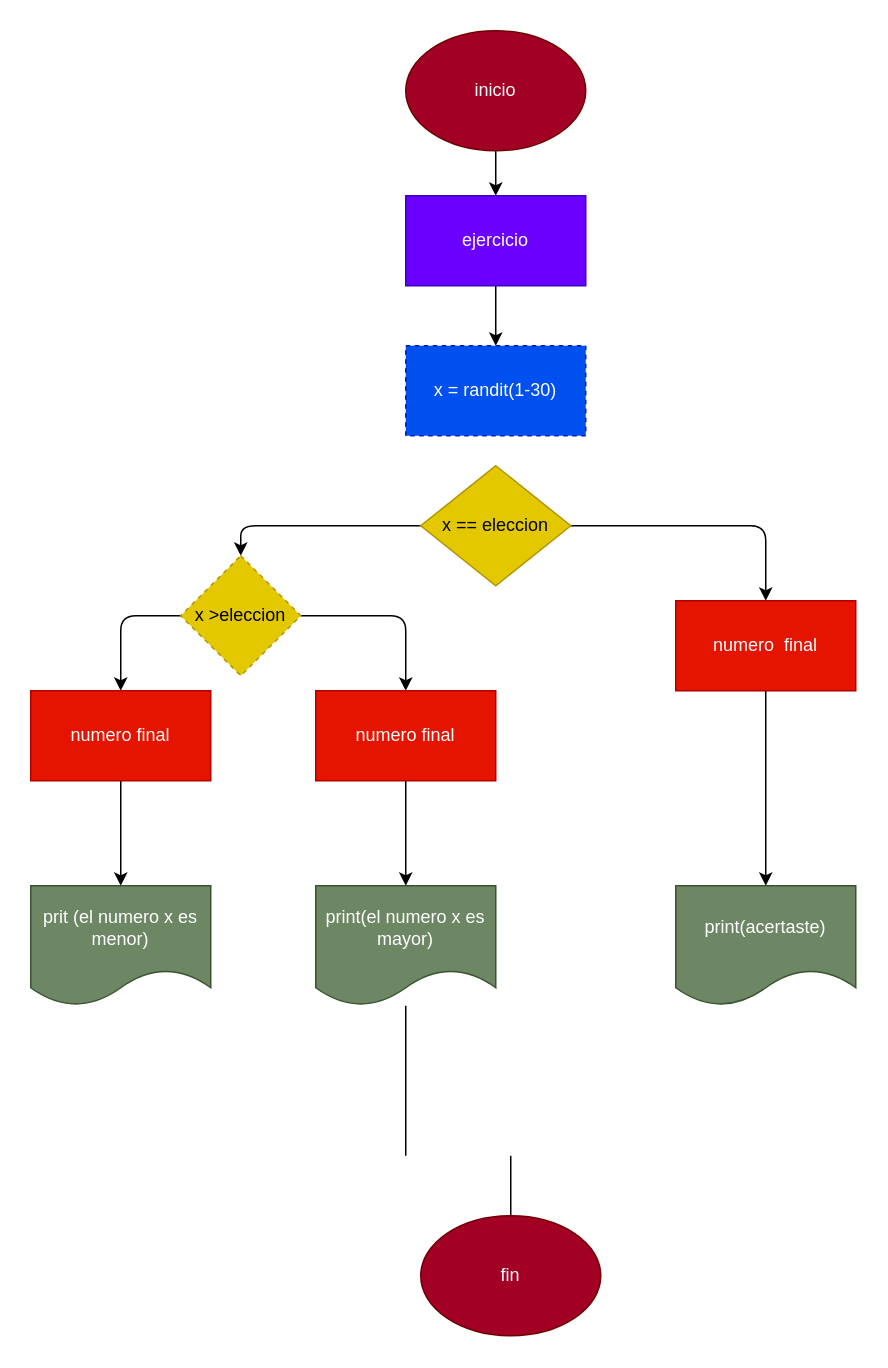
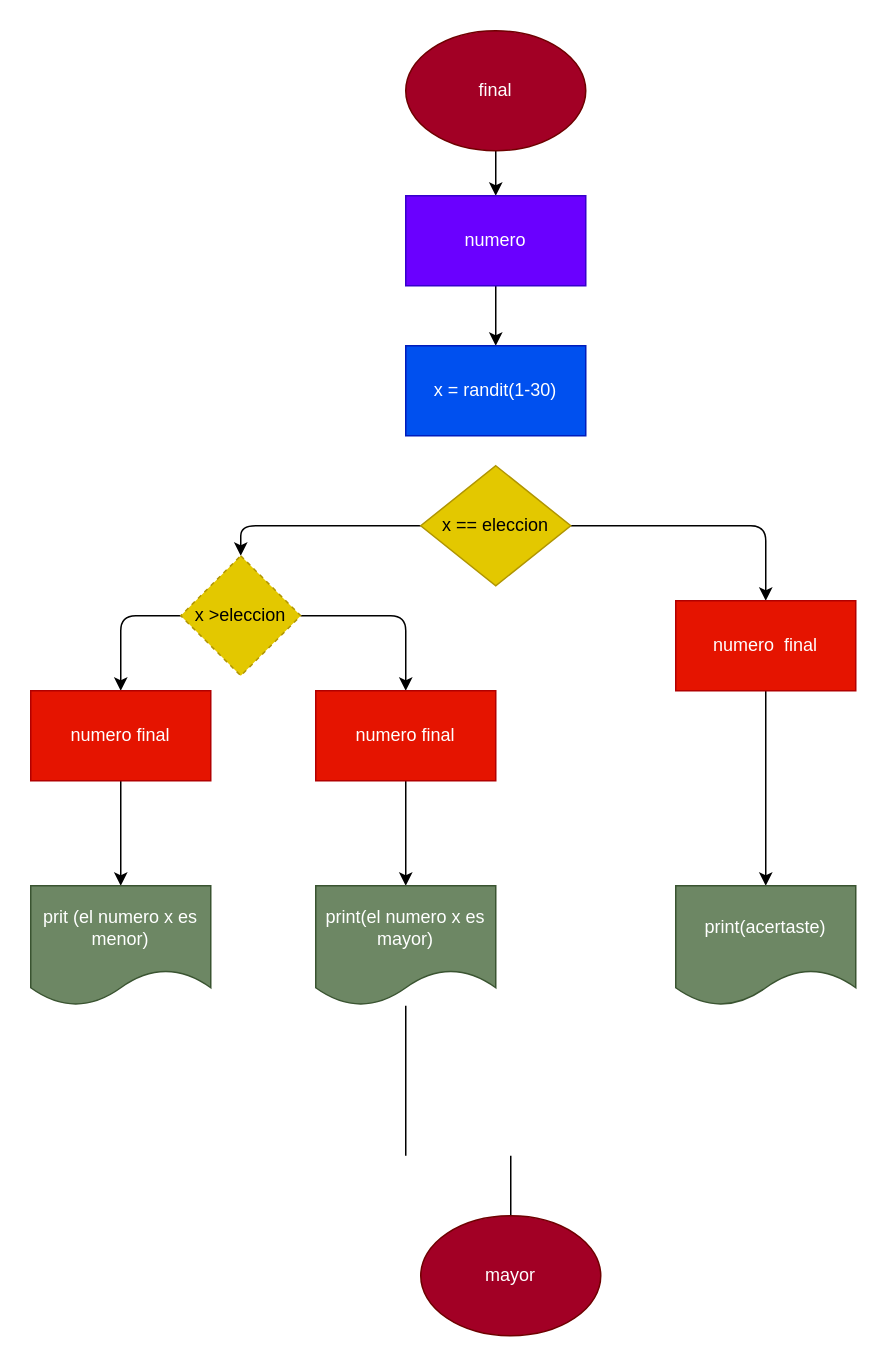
(496, 91) -> (496, 91)
(496, 241) -> (496, 241)
(496, 391) -> (496, 391)
(511, 1276) -> (511, 1276)
